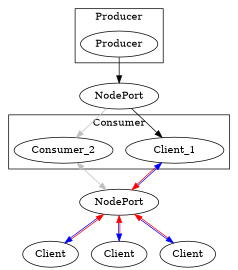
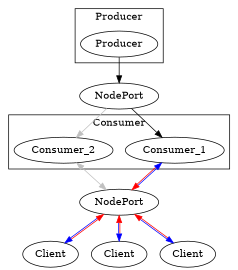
(175, 150) -> (175, 150)
